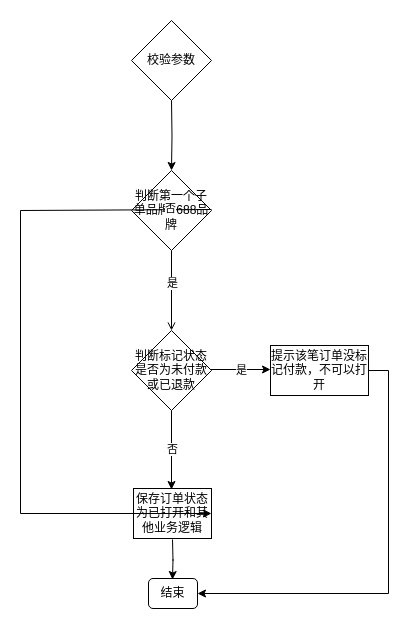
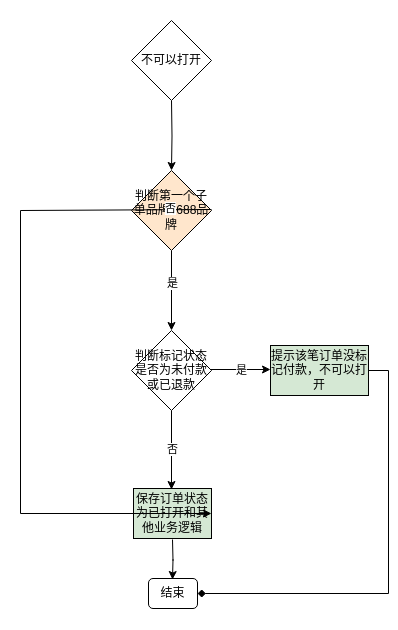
(172, 61) -> (172, 61)
(172, 211) -> (172, 211)
(172, 323) -> (172, 322)
(320, 371) -> (320, 371)
(173, 514) -> (173, 514)
(206, 594) -> (206, 594)
